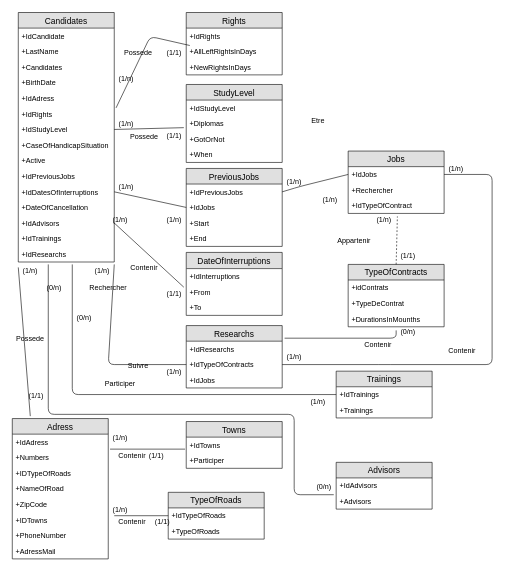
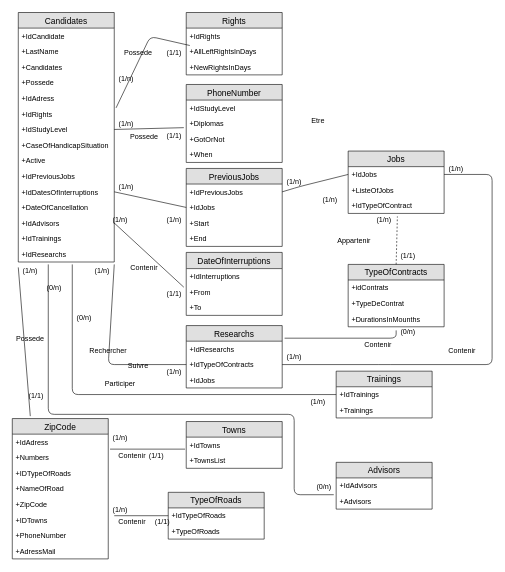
(41, 83) -> (38, 83)
(234, 93) -> (234, 93)
(374, 190) -> (375, 190)
(108, 288) -> (108, 351)
(60, 427) -> (60, 427)
(210, 461) -> (209, 461)
